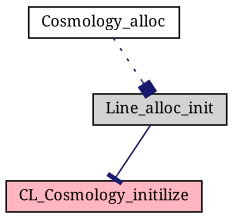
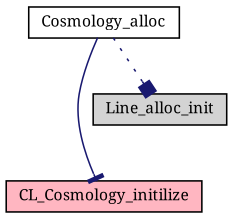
(134, 150) -> (78, 105)
